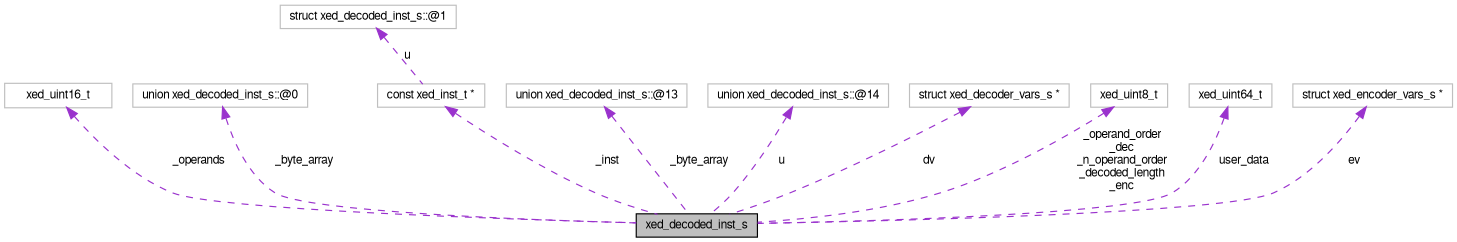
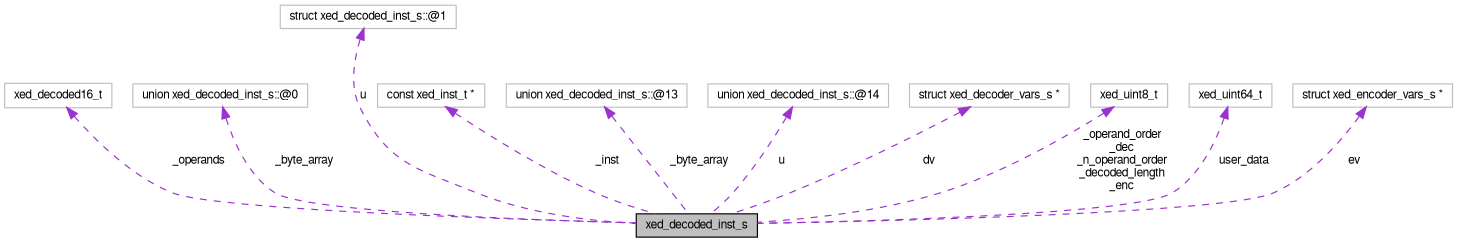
(403, 61) -> (451, 183)
(58, 96) -> (58, 96)
